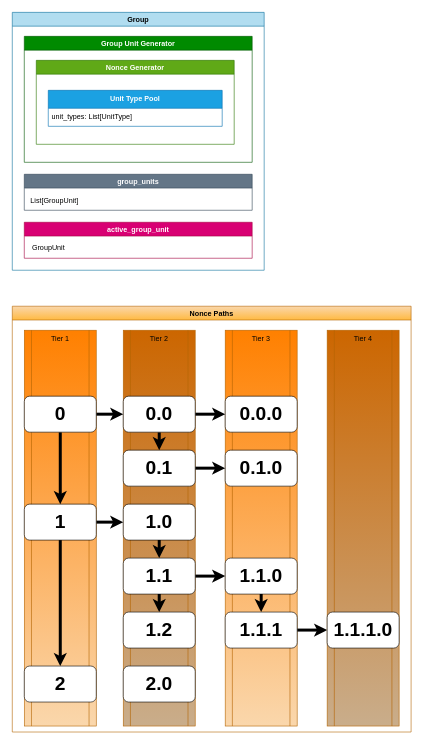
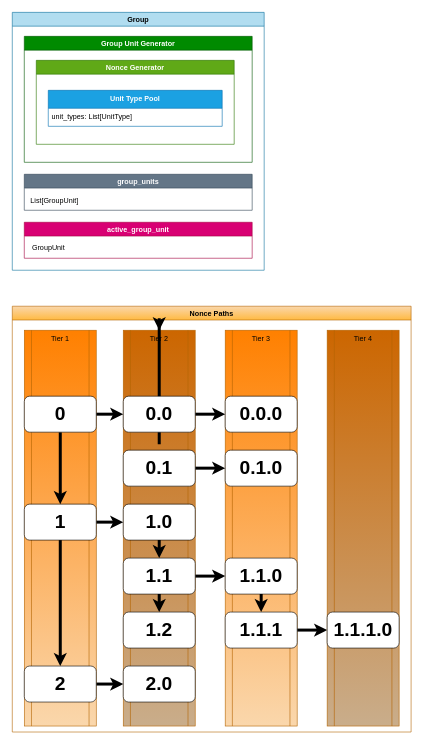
(159, 443) -> (159, 356)
none -> (106, 684)
